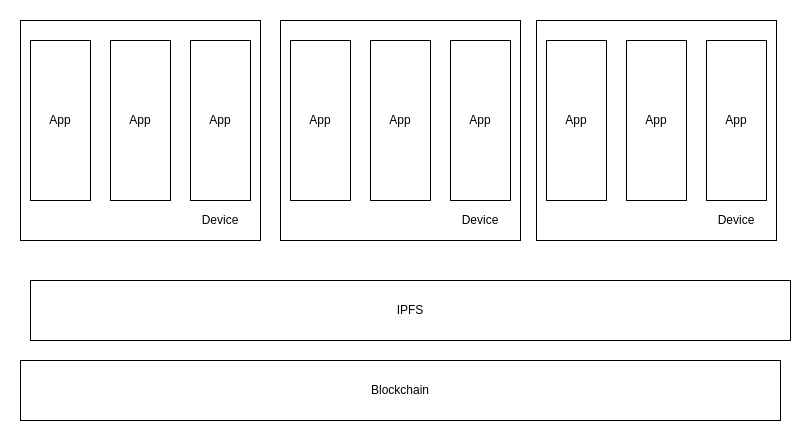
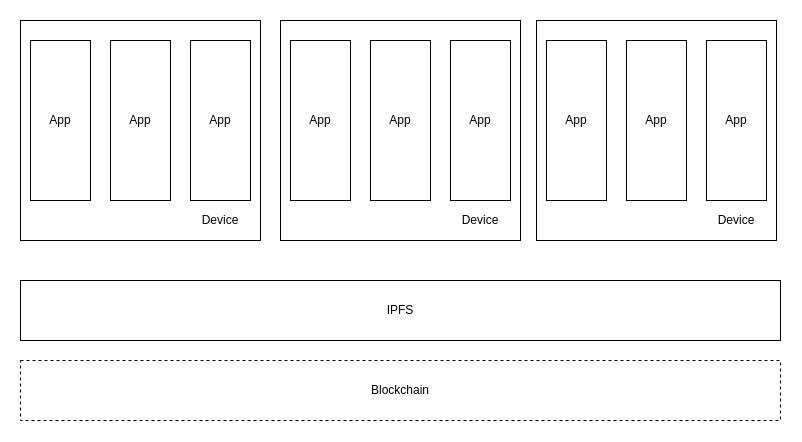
(411, 311) -> (401, 311)
(401, 391) -> (401, 391)
